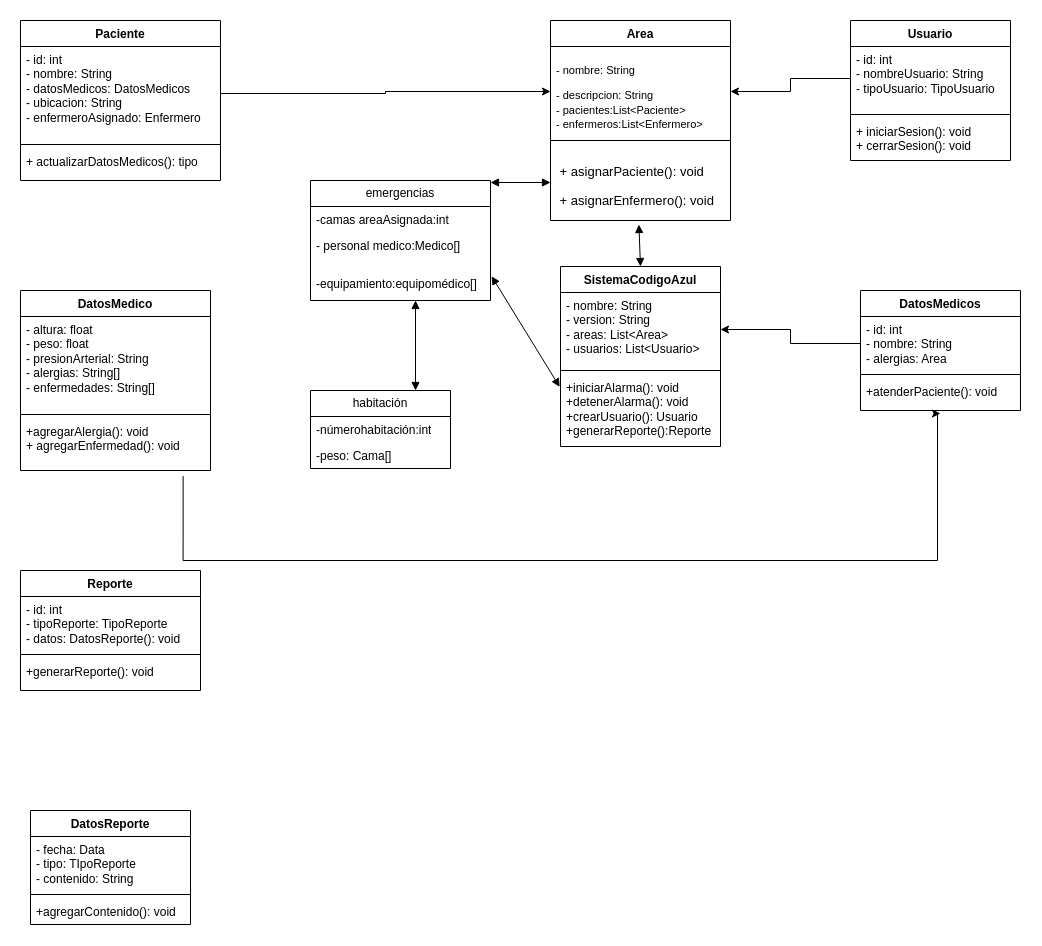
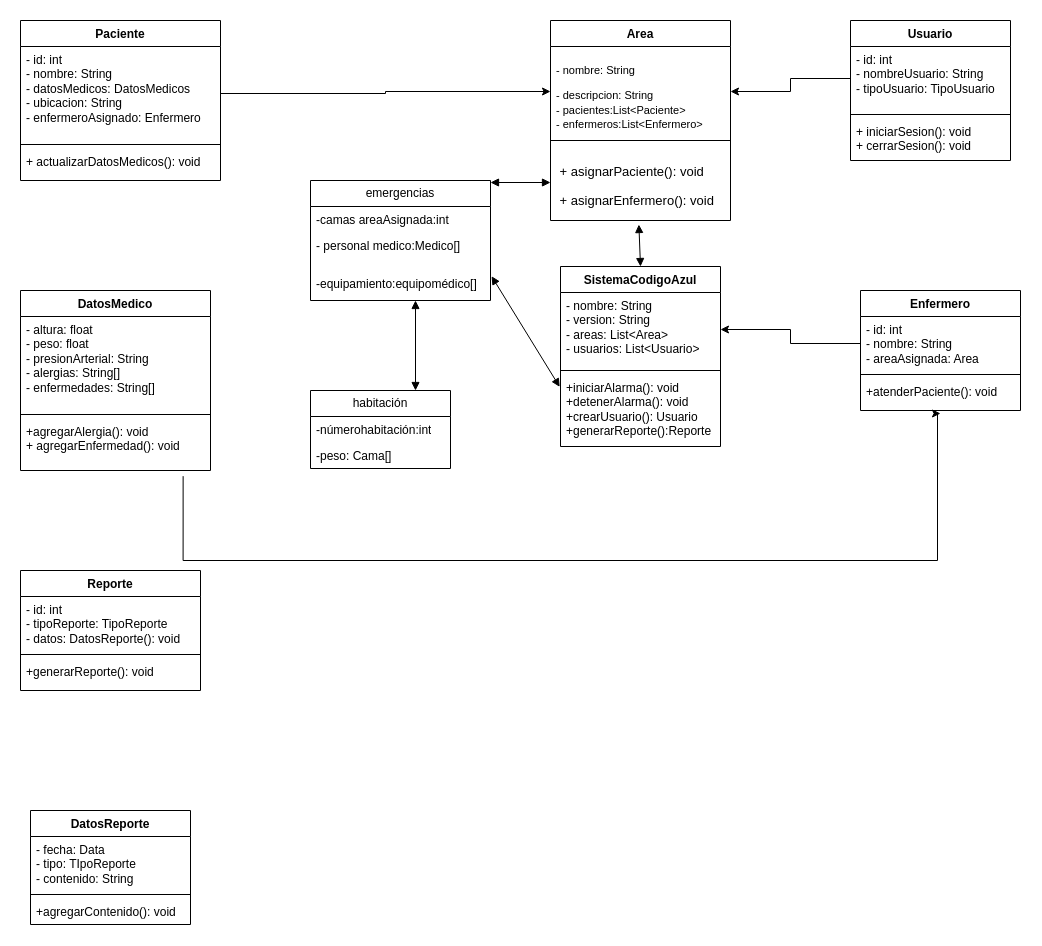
(122, 170) -> (122, 170)
(941, 305) -> (941, 305)
(914, 345) -> (927, 345)
